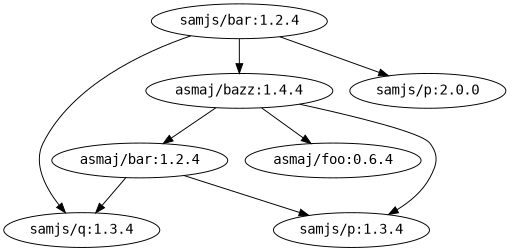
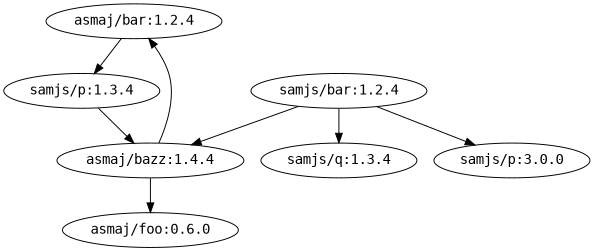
(428, 91) -> (512, 160)
(406, 132) -> (113, 122)
(333, 160) -> (150, 230)
(114, 192) -> none
